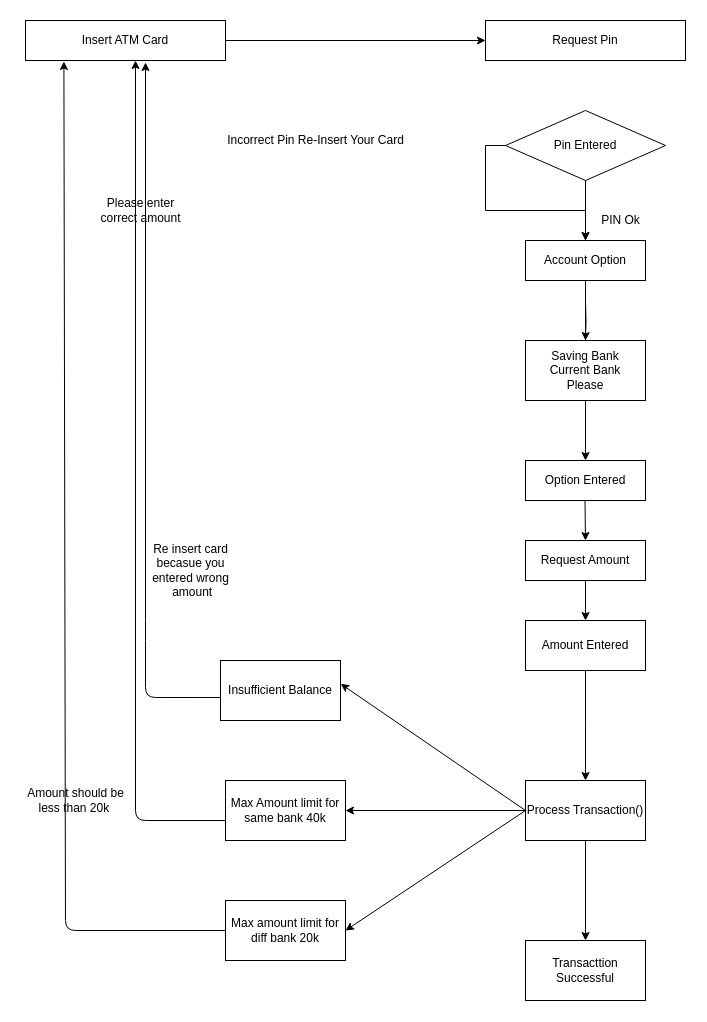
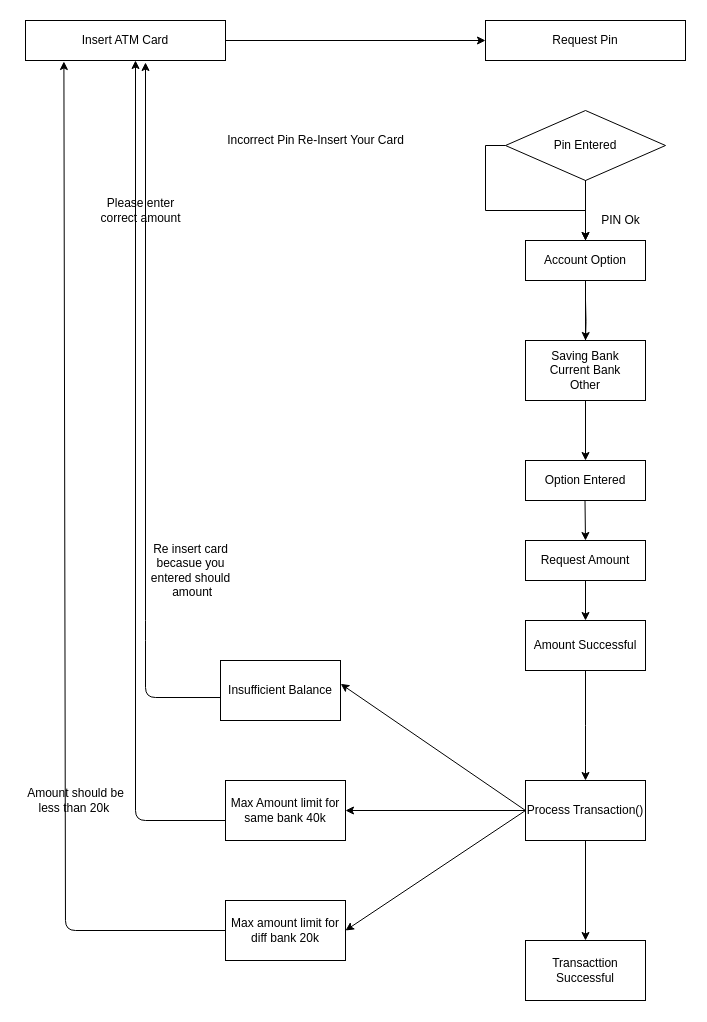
(586, 371) -> (586, 371)
(191, 571) -> (191, 571)
(586, 646) -> (586, 646)
